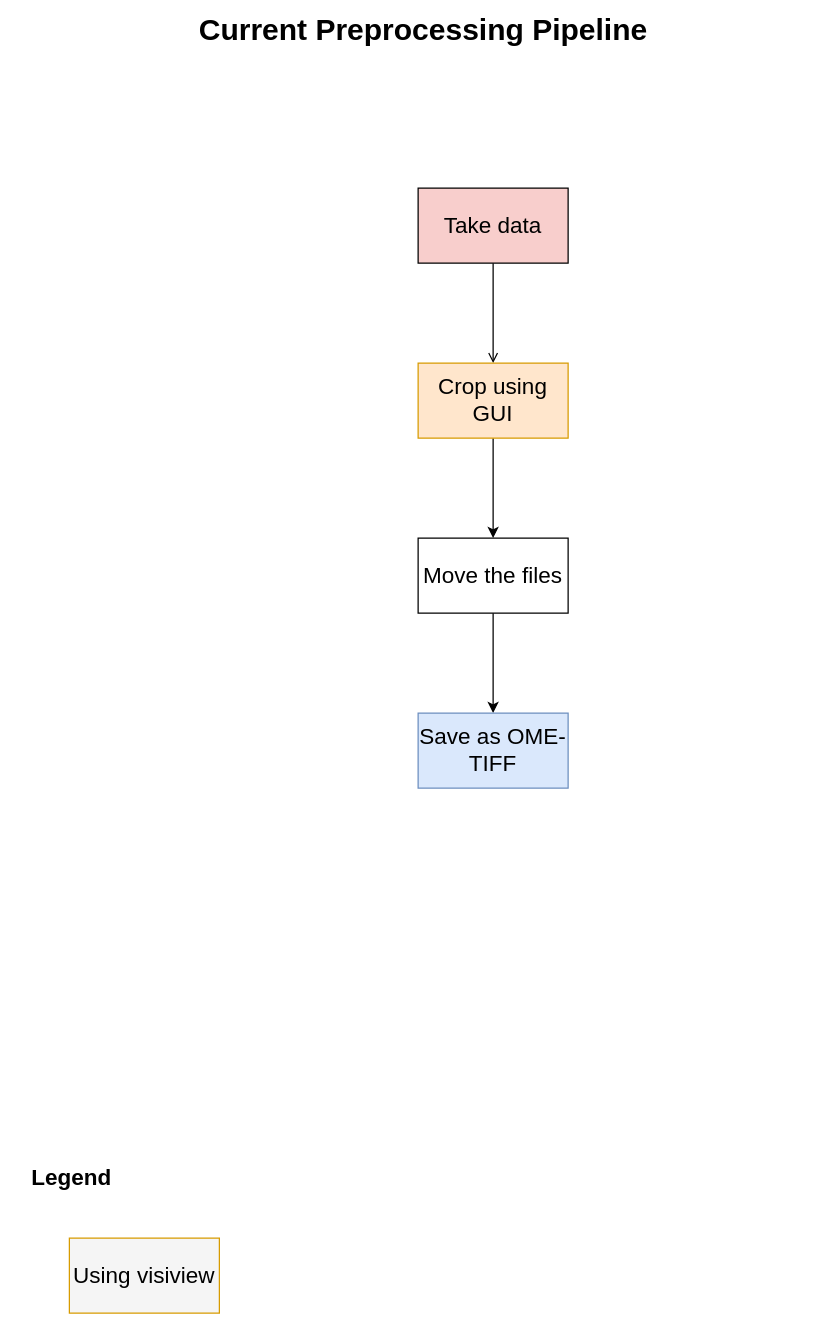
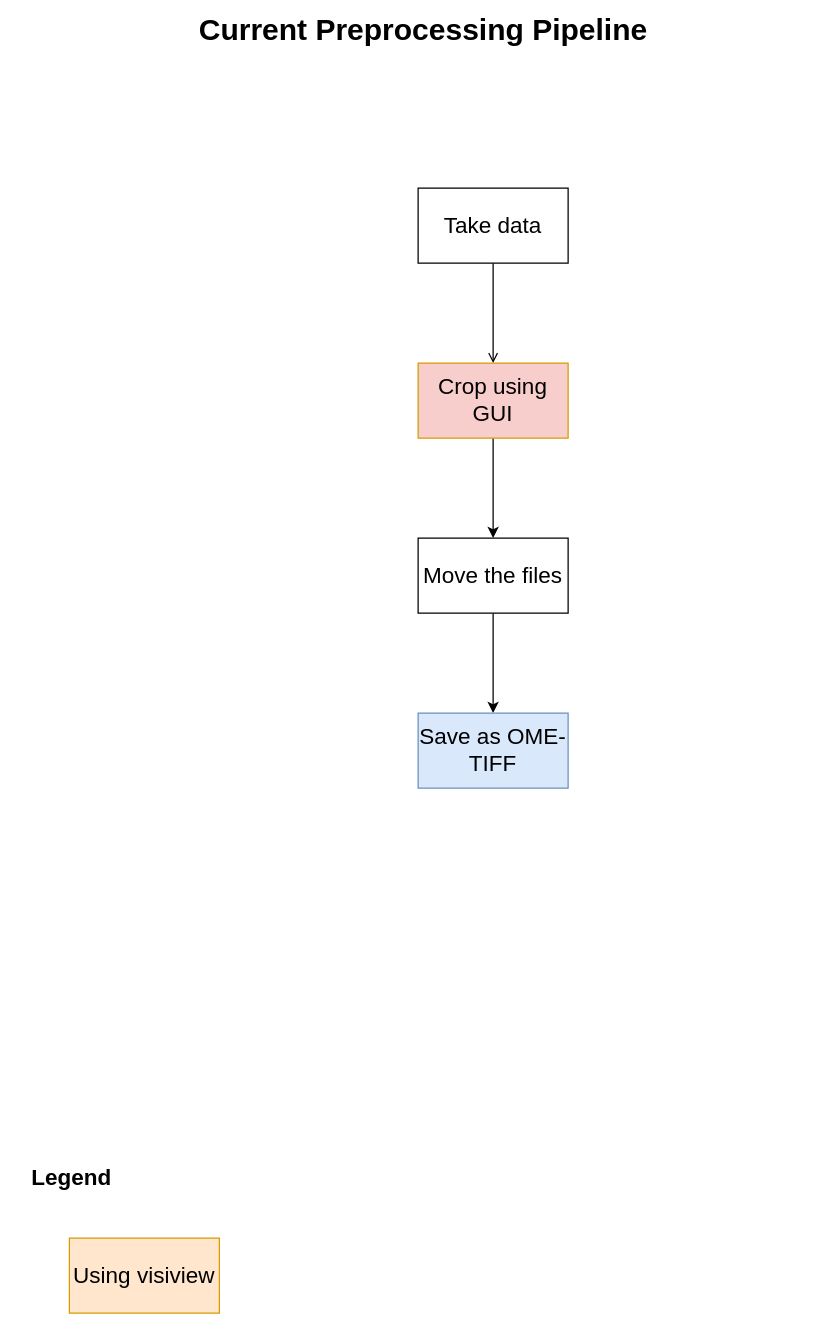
(493, 226) -> (493, 226)
(493, 401) -> (493, 401)
(144, 1276) -> (144, 1276)
